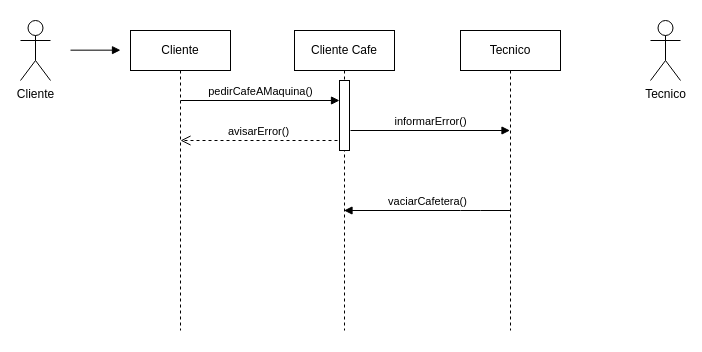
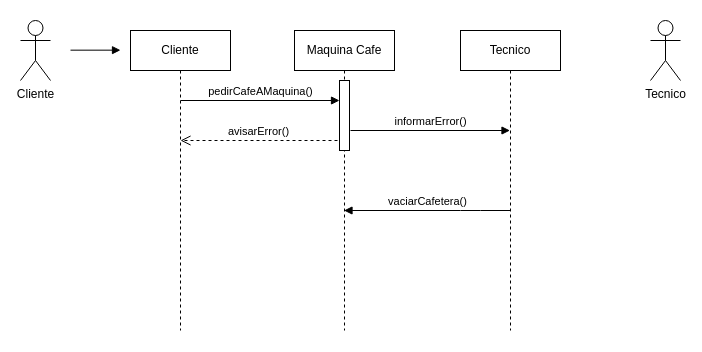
(345, 51) -> (345, 51)
